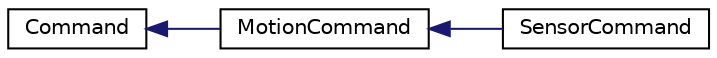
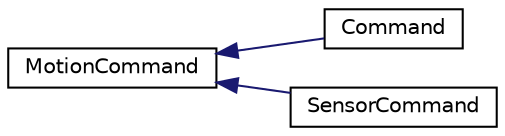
(194, 29) -> (281, 45)
